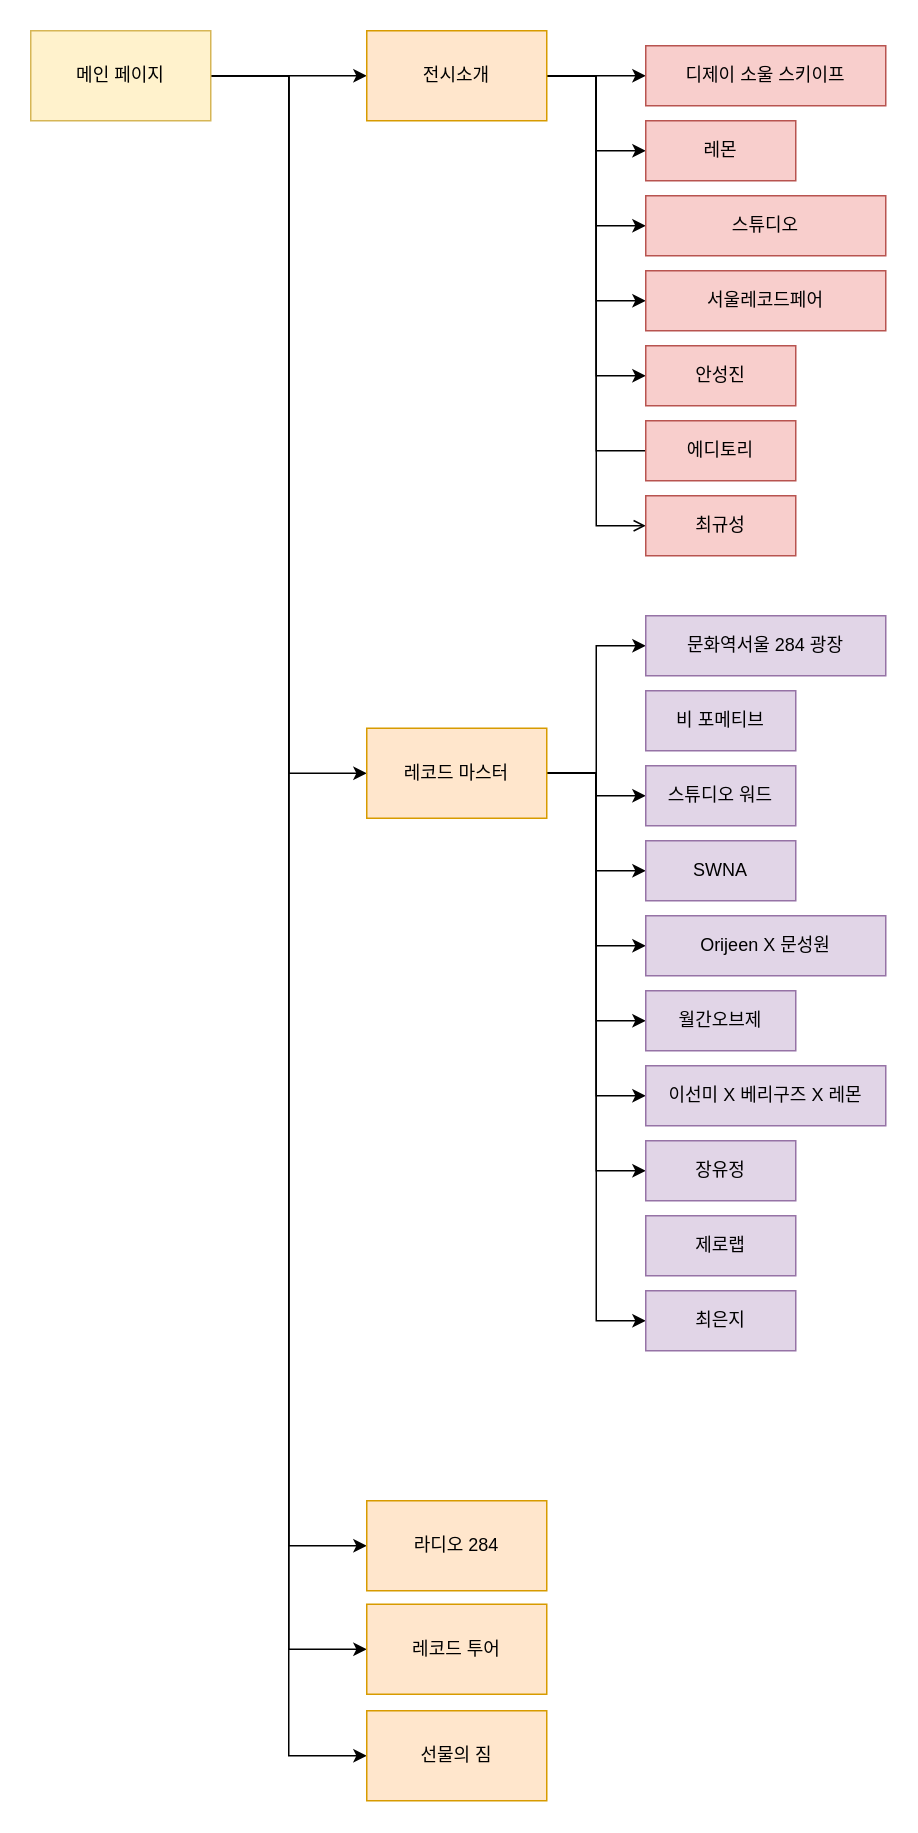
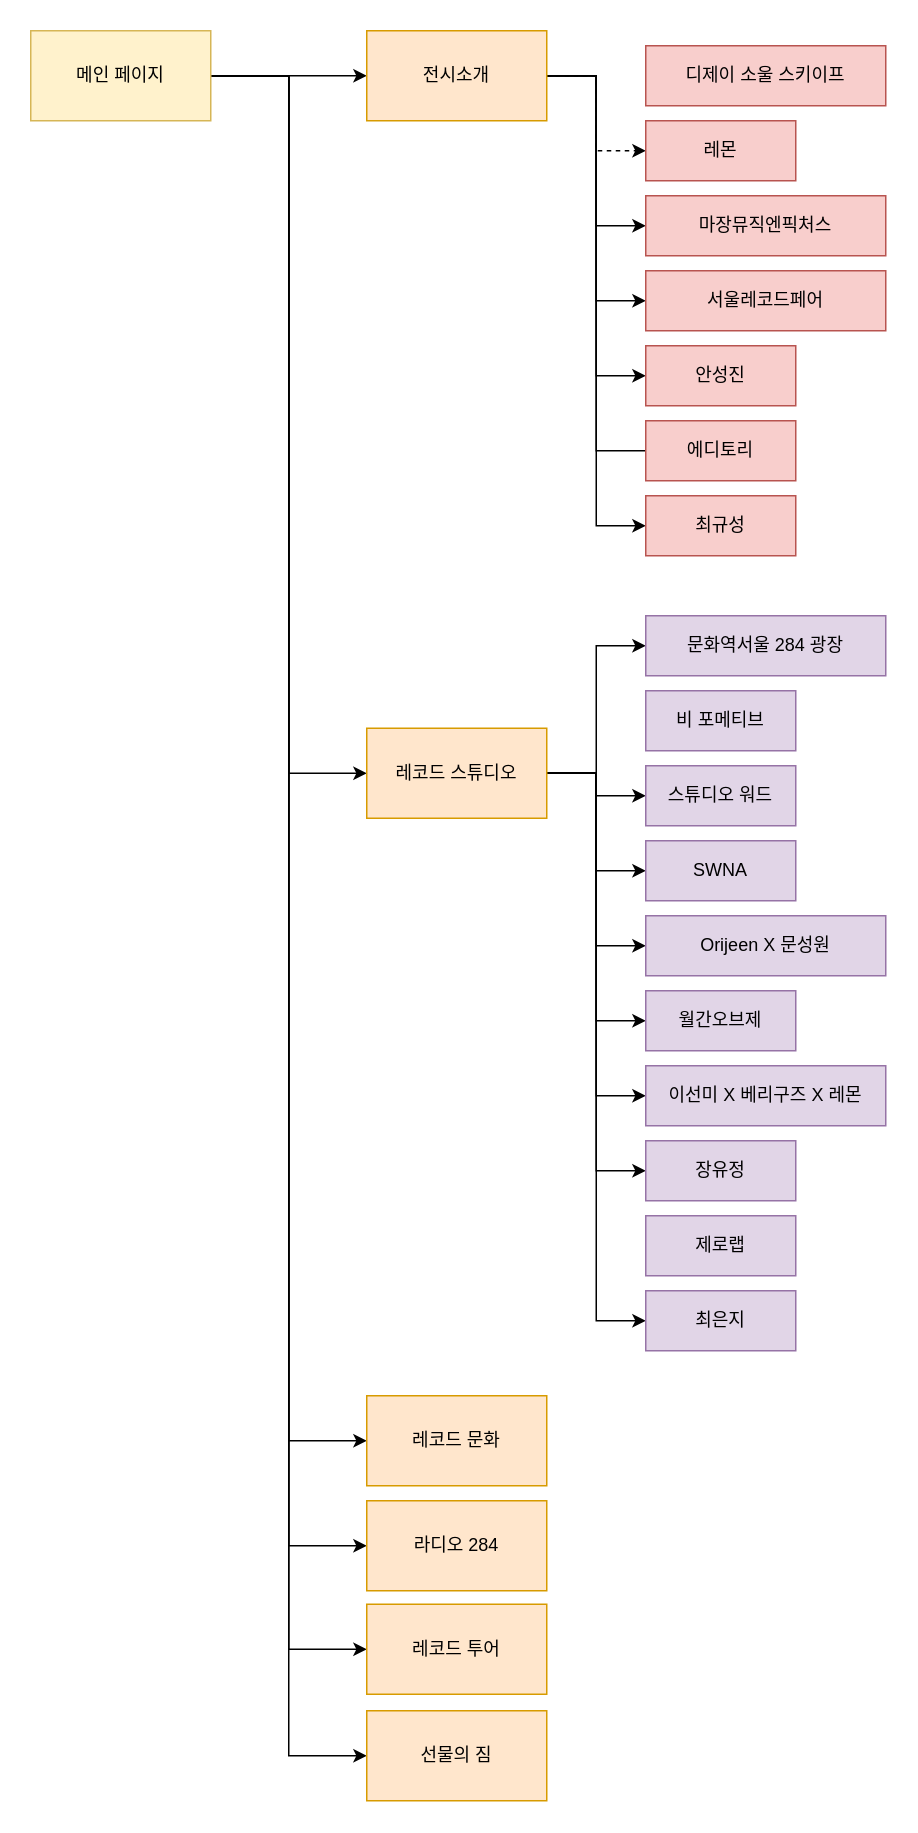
(617, 76) -> none
(617, 151) -> (617, 151)
(766, 226) -> (766, 226)
(636, 526) -> (634, 526)
(457, 773) -> (457, 773)
none -> (324, 1441)
none -> (457, 1441)
